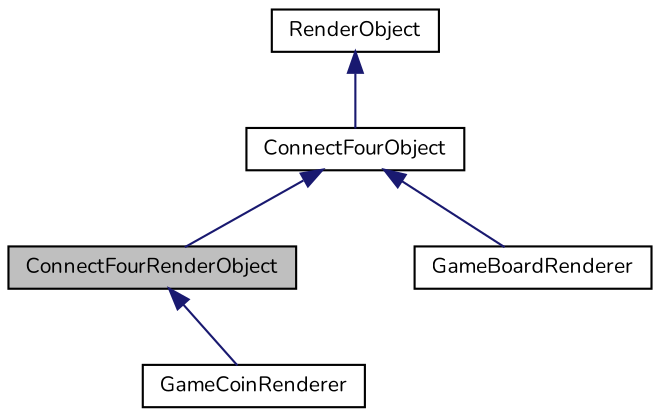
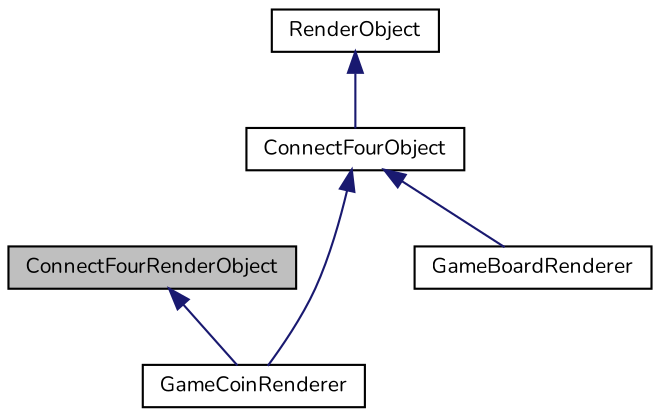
(244, 214) -> (318, 283)
